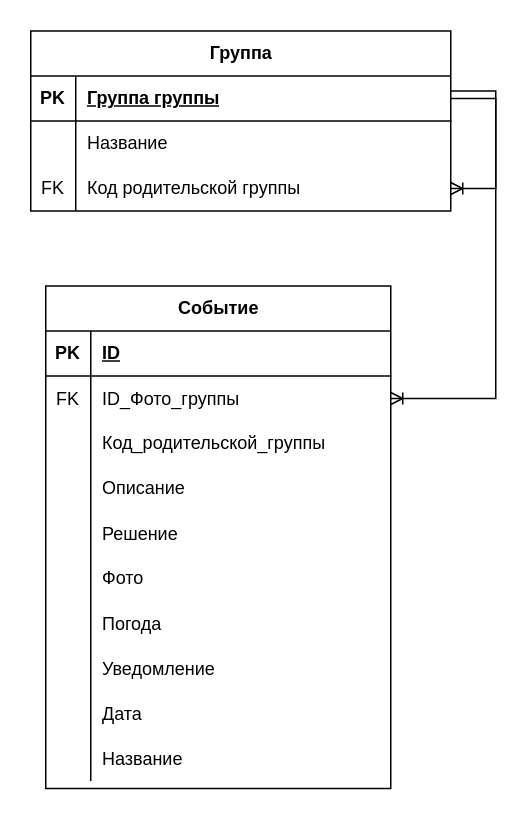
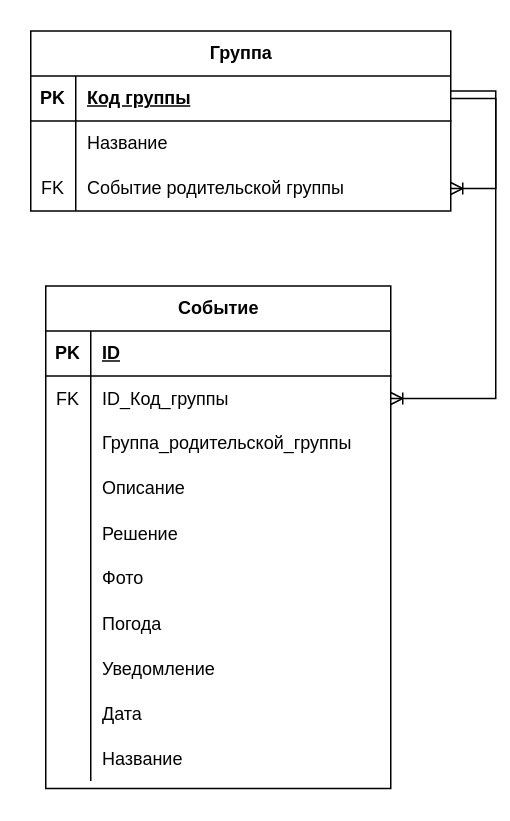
(151, 98) -> (136, 98)
(199, 188) -> (219, 188)
(173, 399) -> (168, 399)
(219, 443) -> (234, 443)
